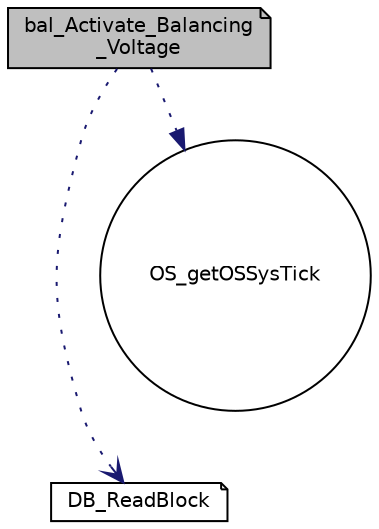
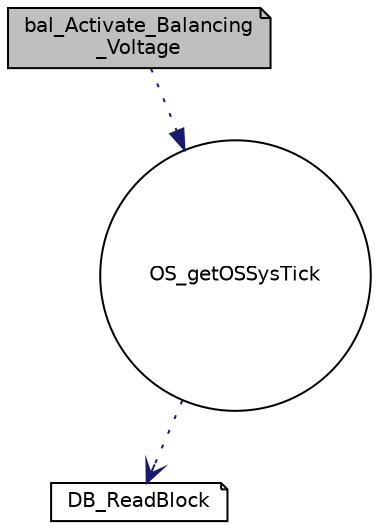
(57, 267) -> (169, 432)
